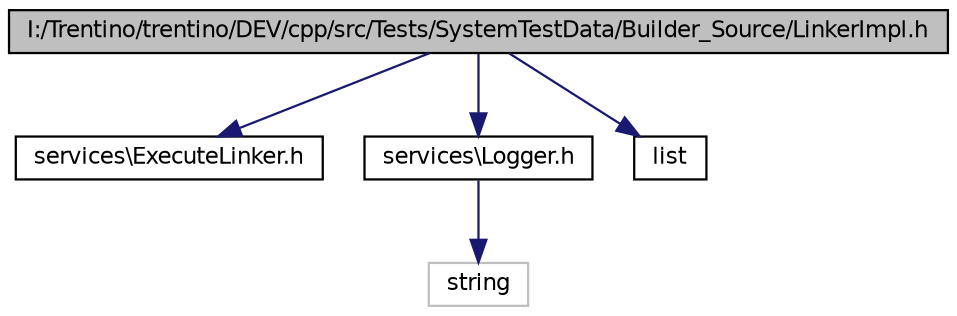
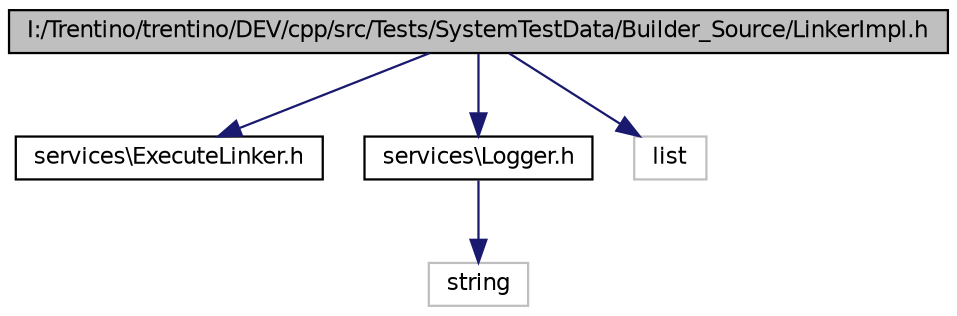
(670, 158) -> (670, 158)
